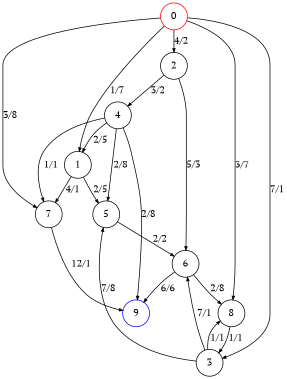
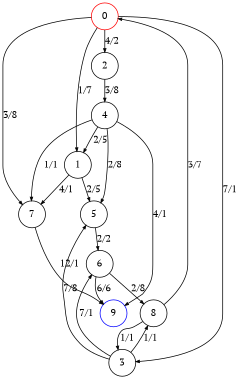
(158, 91) -> (112, 91)
(235, 146) -> (188, 145)
(186, 162) -> none
(148, 214) -> (160, 214)
